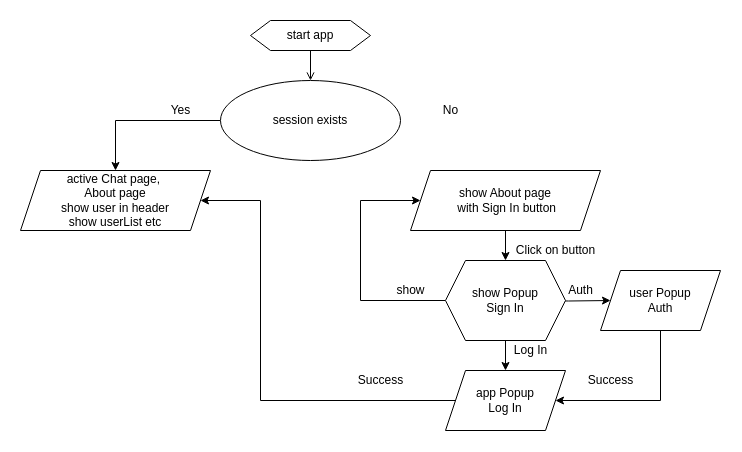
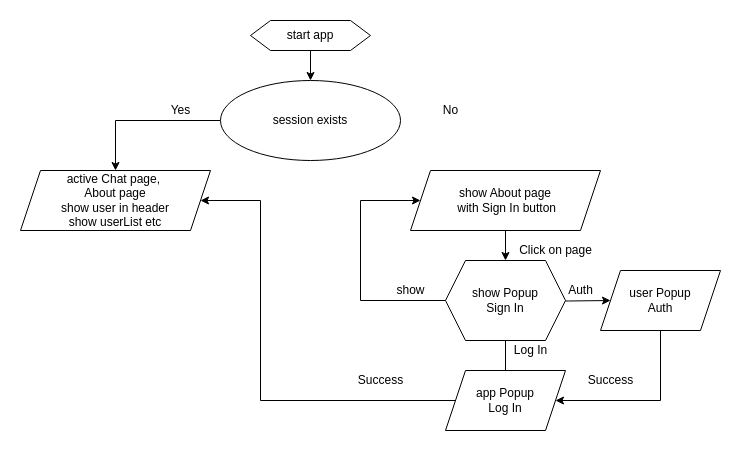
(311, 74) -> (311, 72)
(556, 251) -> (556, 251)
(506, 362) -> (506, 364)
